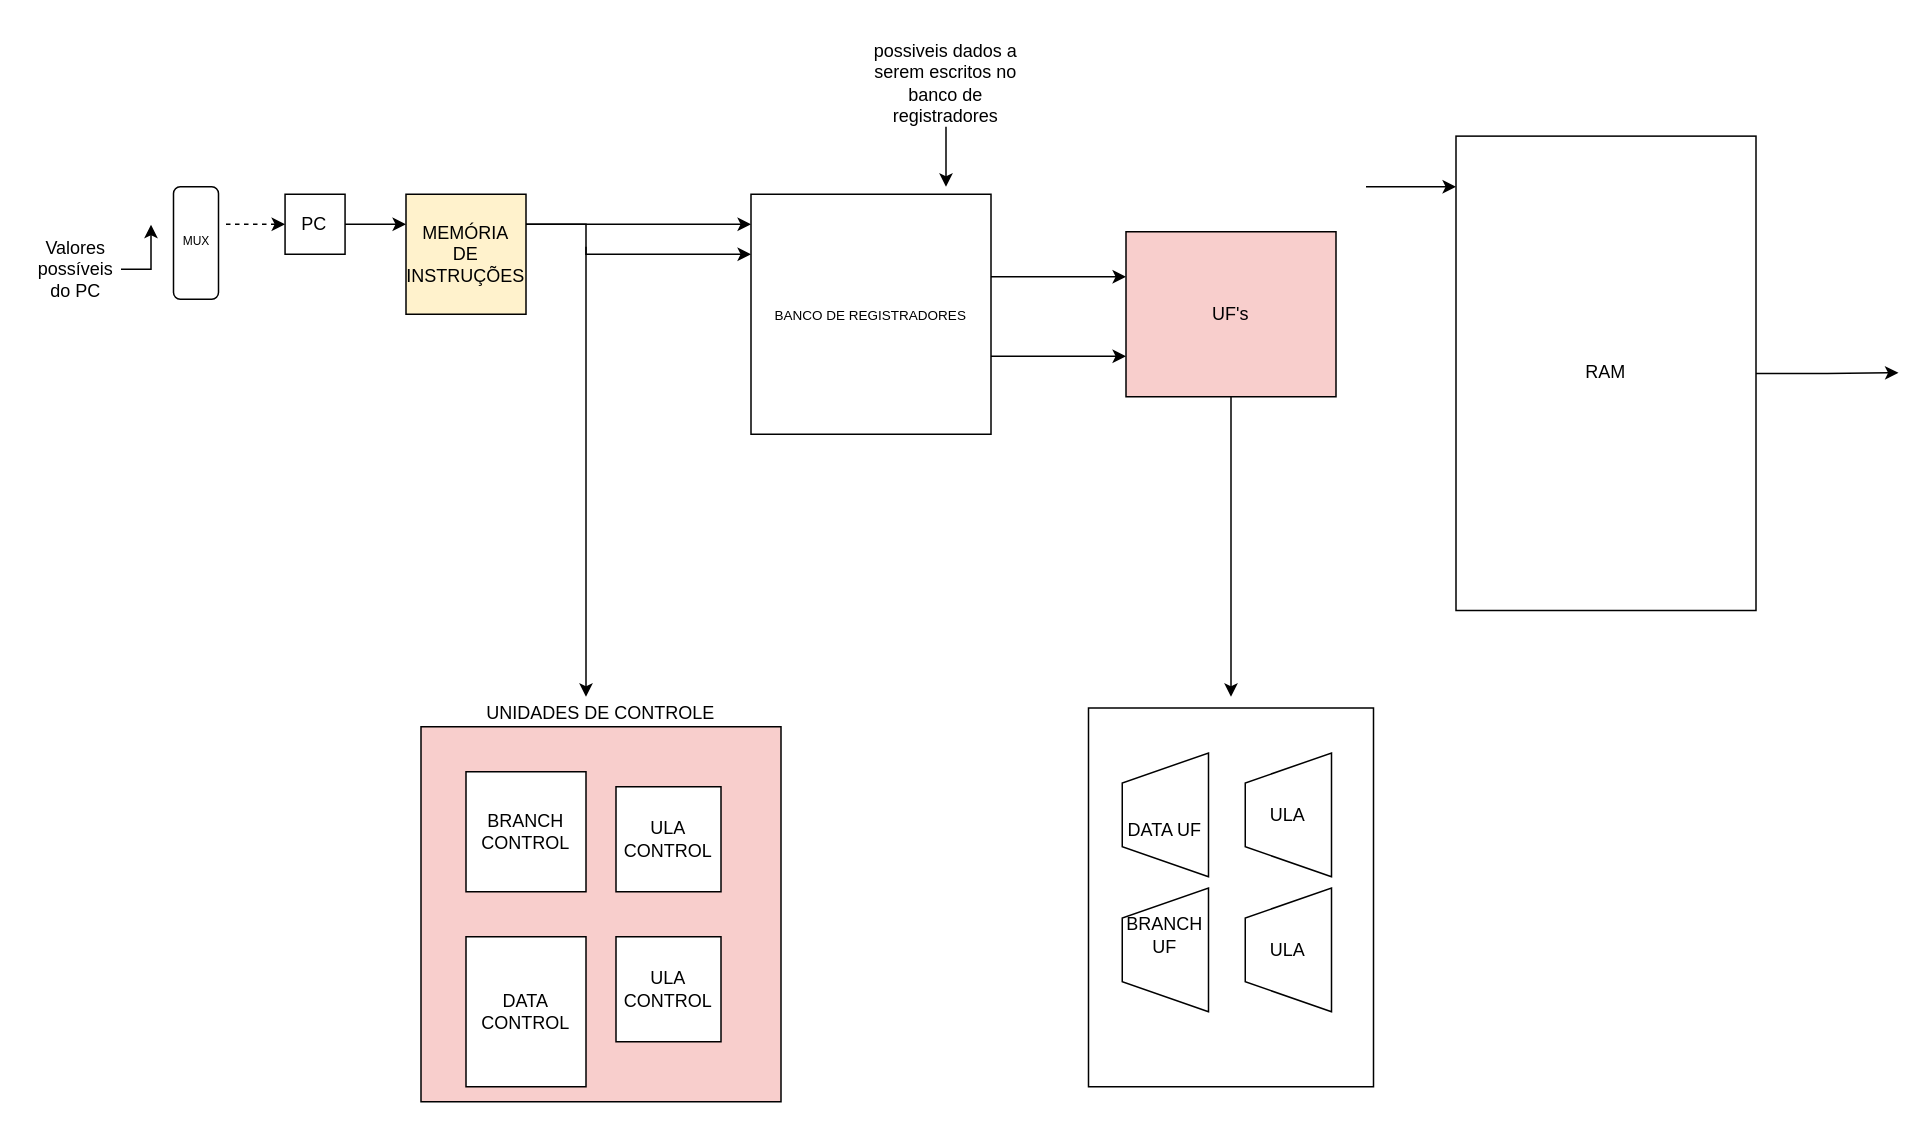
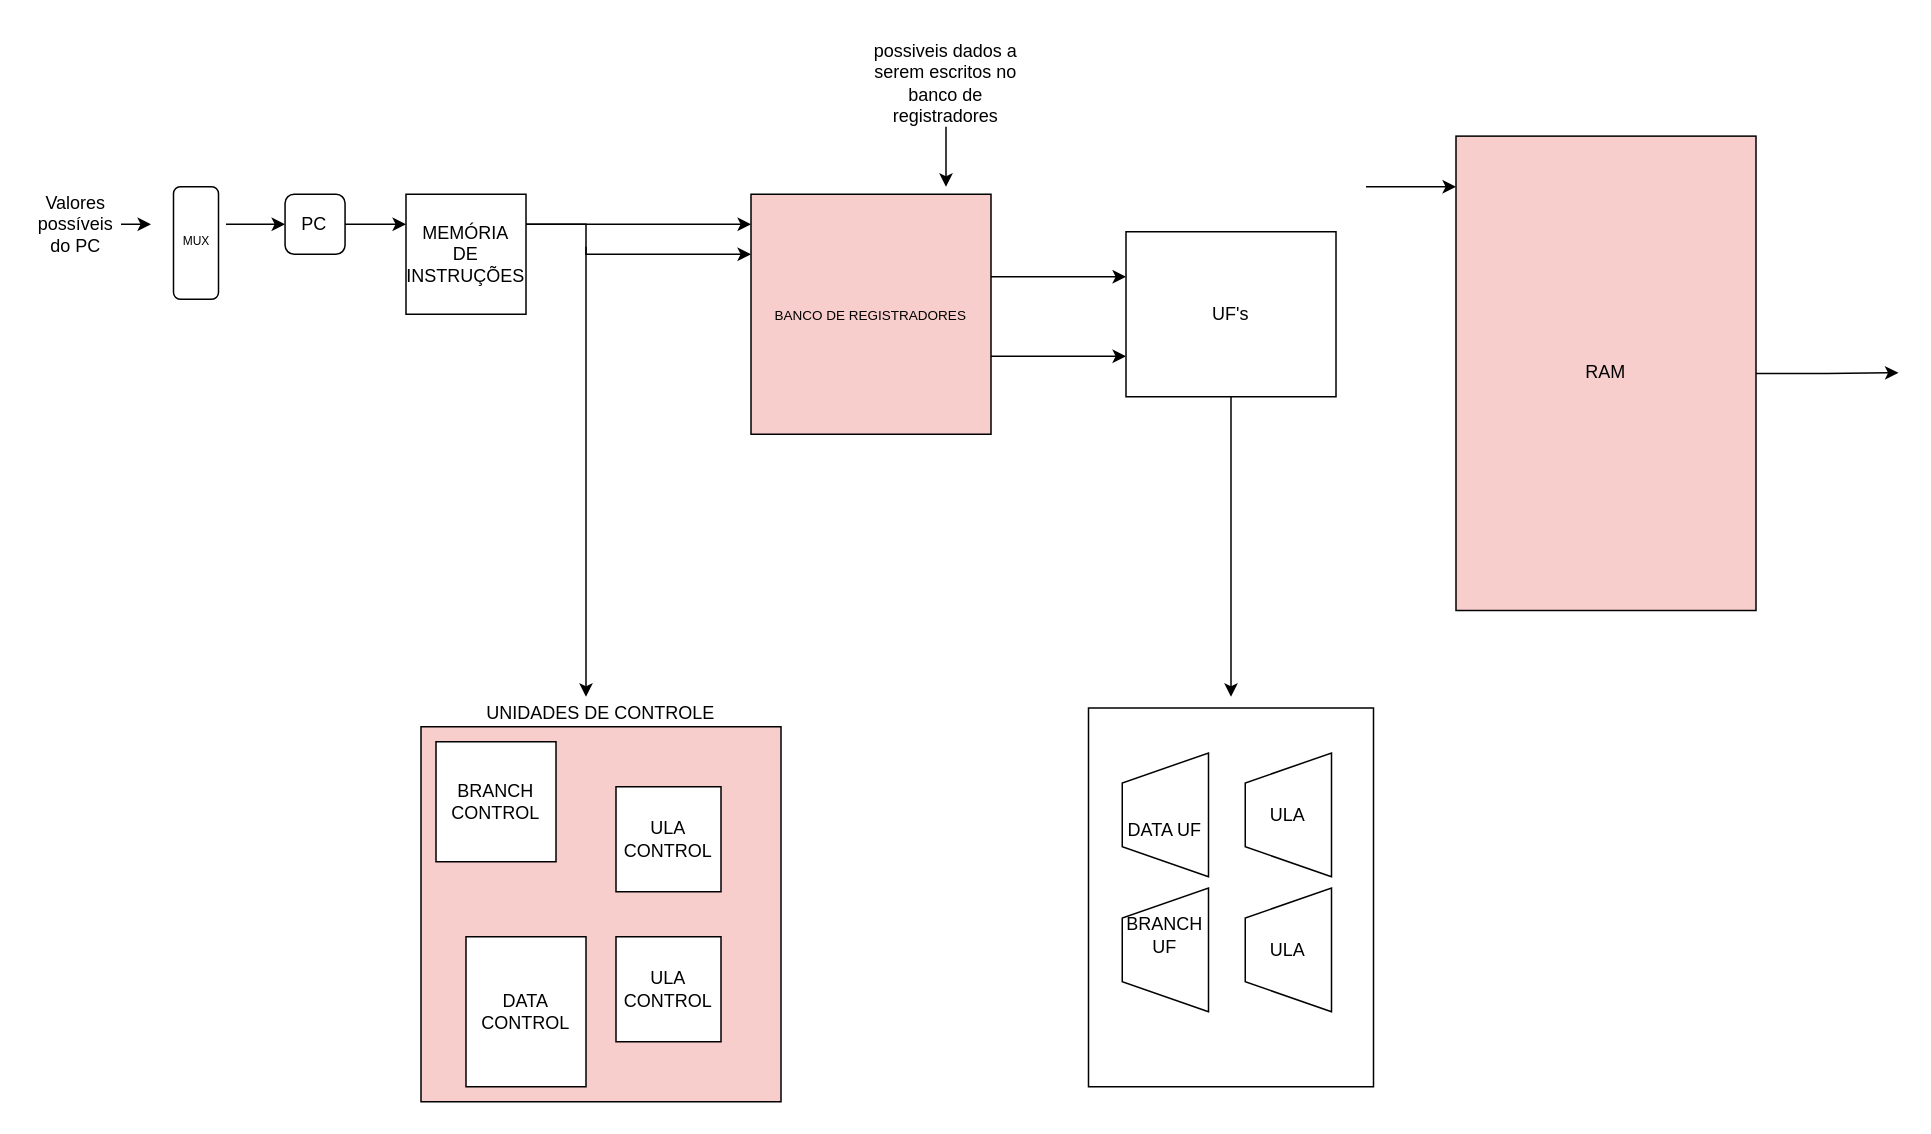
(250, 224) -> (250, 224)
(315, 224) -> (315, 224)
(466, 254) -> (466, 254)
(76, 269) -> (76, 224)
(871, 314) -> (871, 314)
(1231, 314) -> (1231, 314)
(1606, 373) -> (1606, 373)
(526, 832) -> (496, 802)
